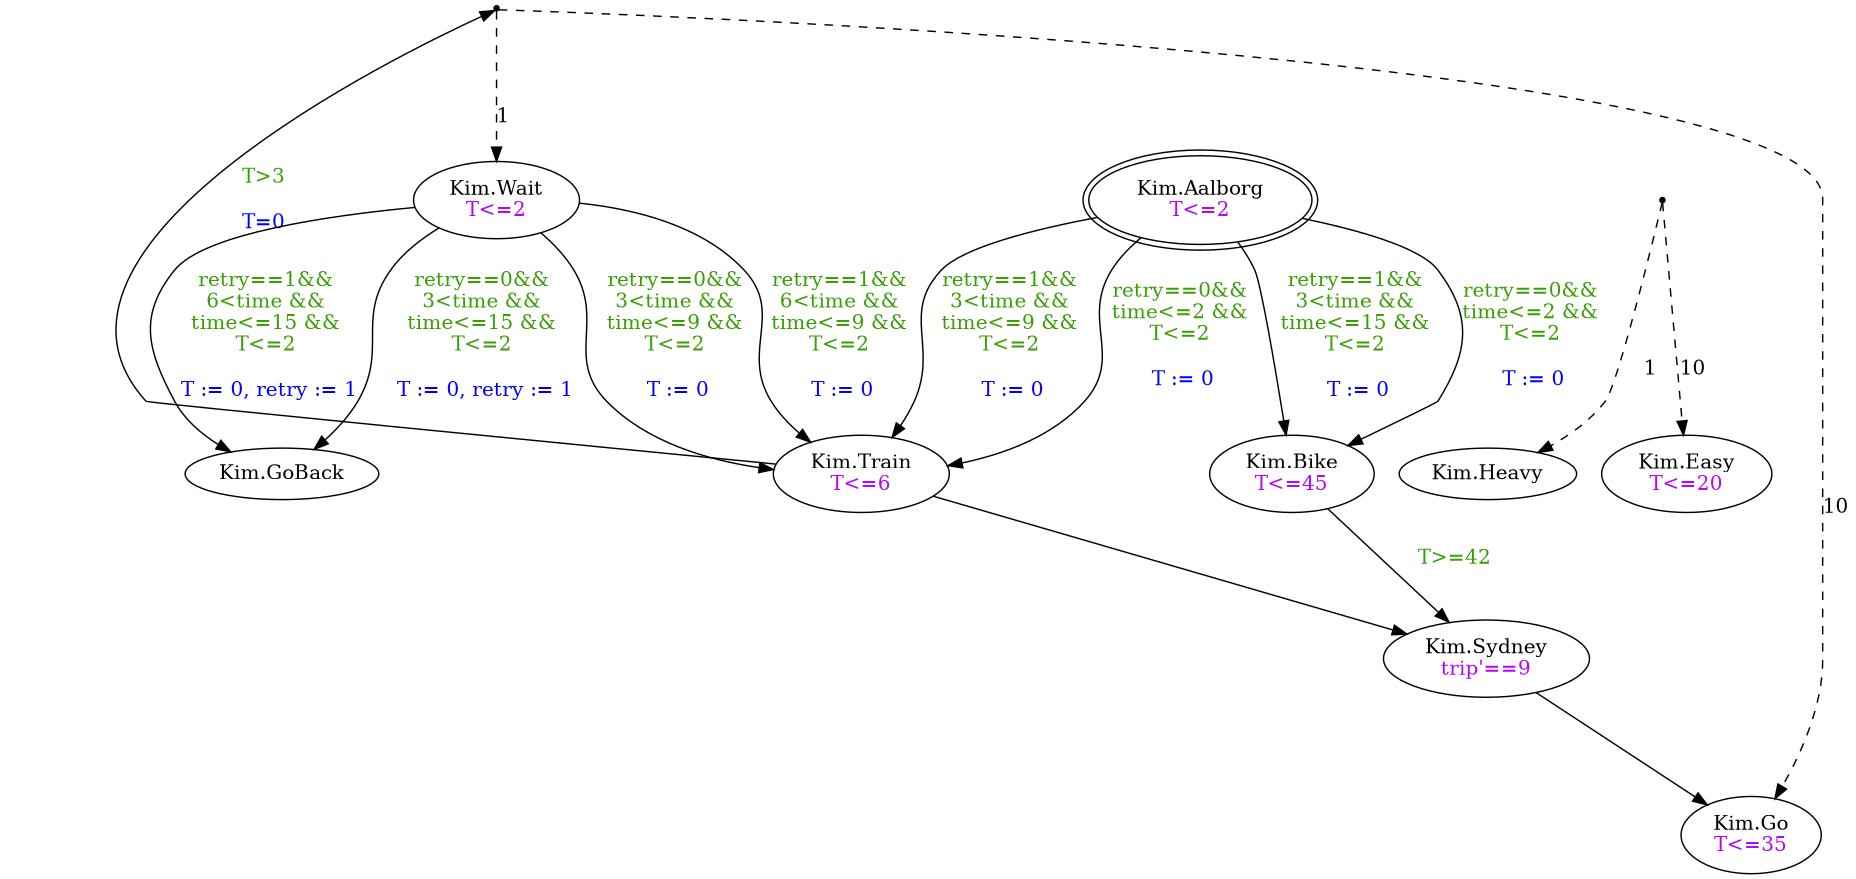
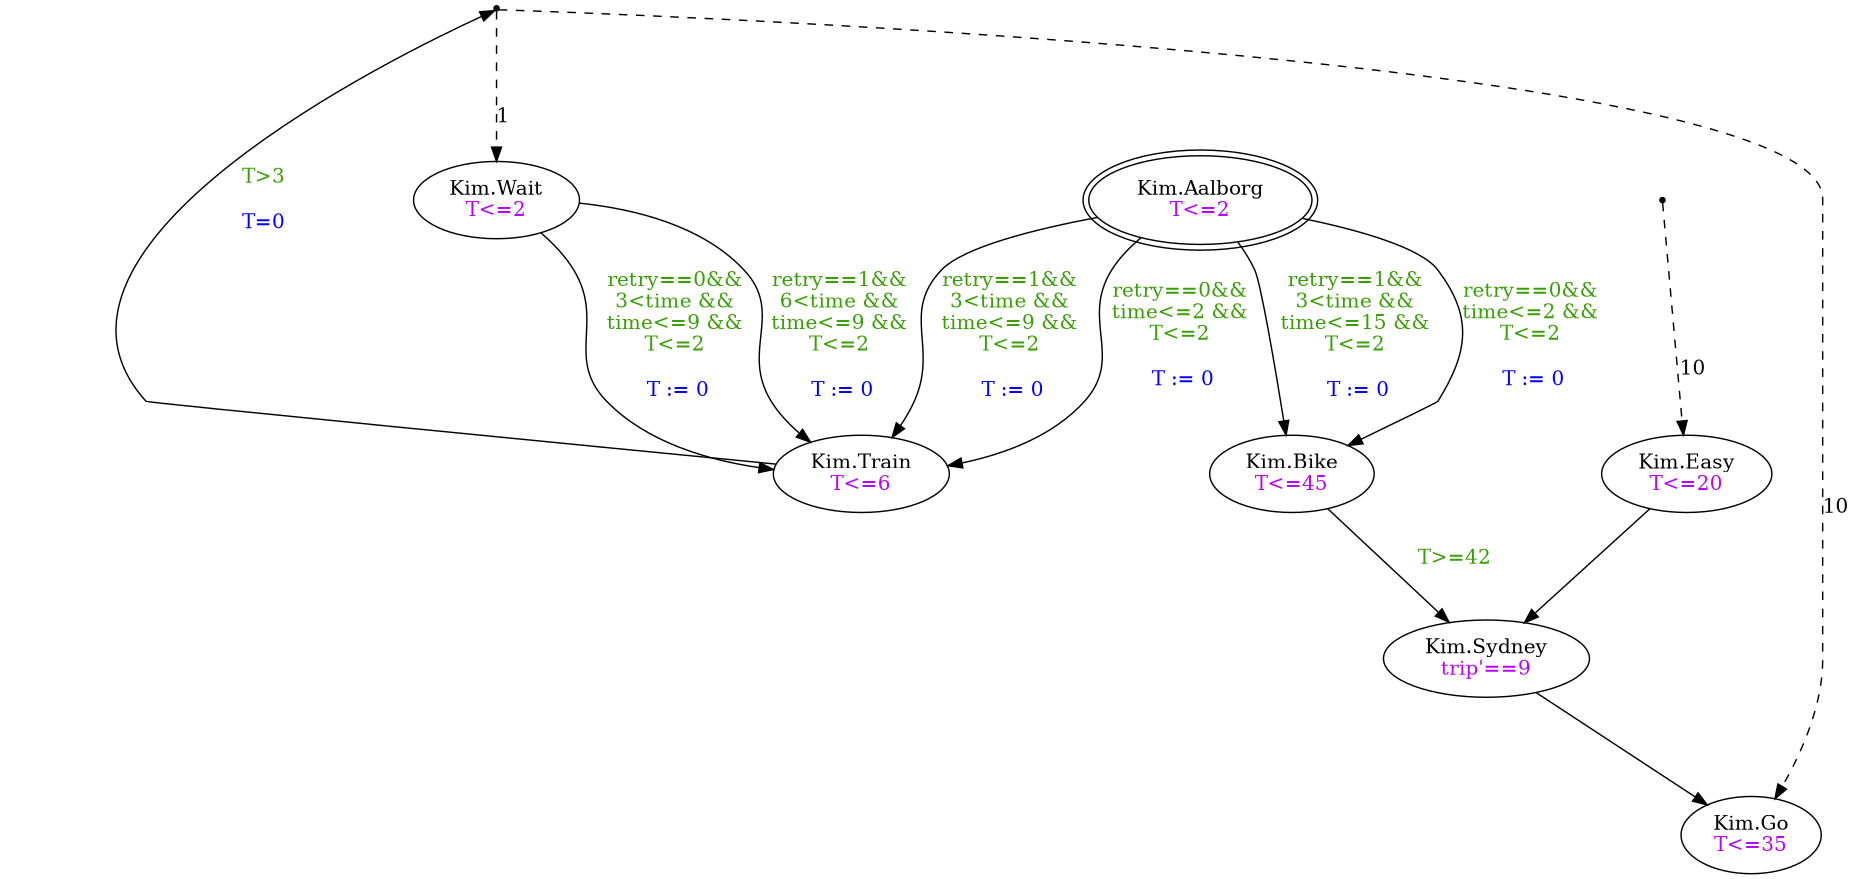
(282, 474) -> none
(1488, 474) -> none
(1163, 563) -> (1593, 561)
